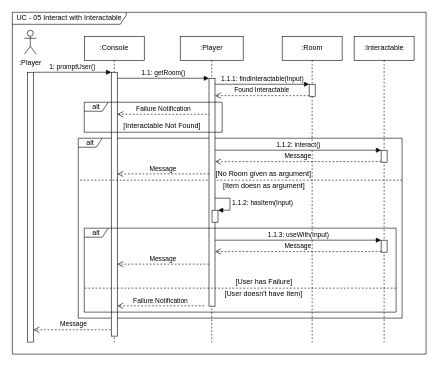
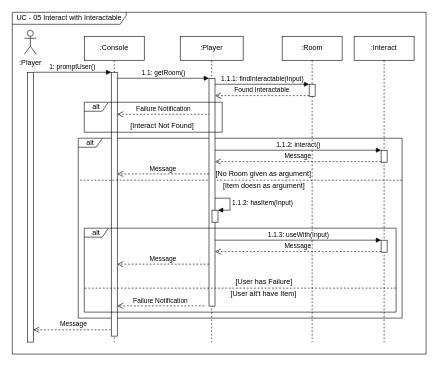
(384, 48) -> (384, 48)
(162, 126) -> (162, 126)
(264, 294) -> (264, 294)
